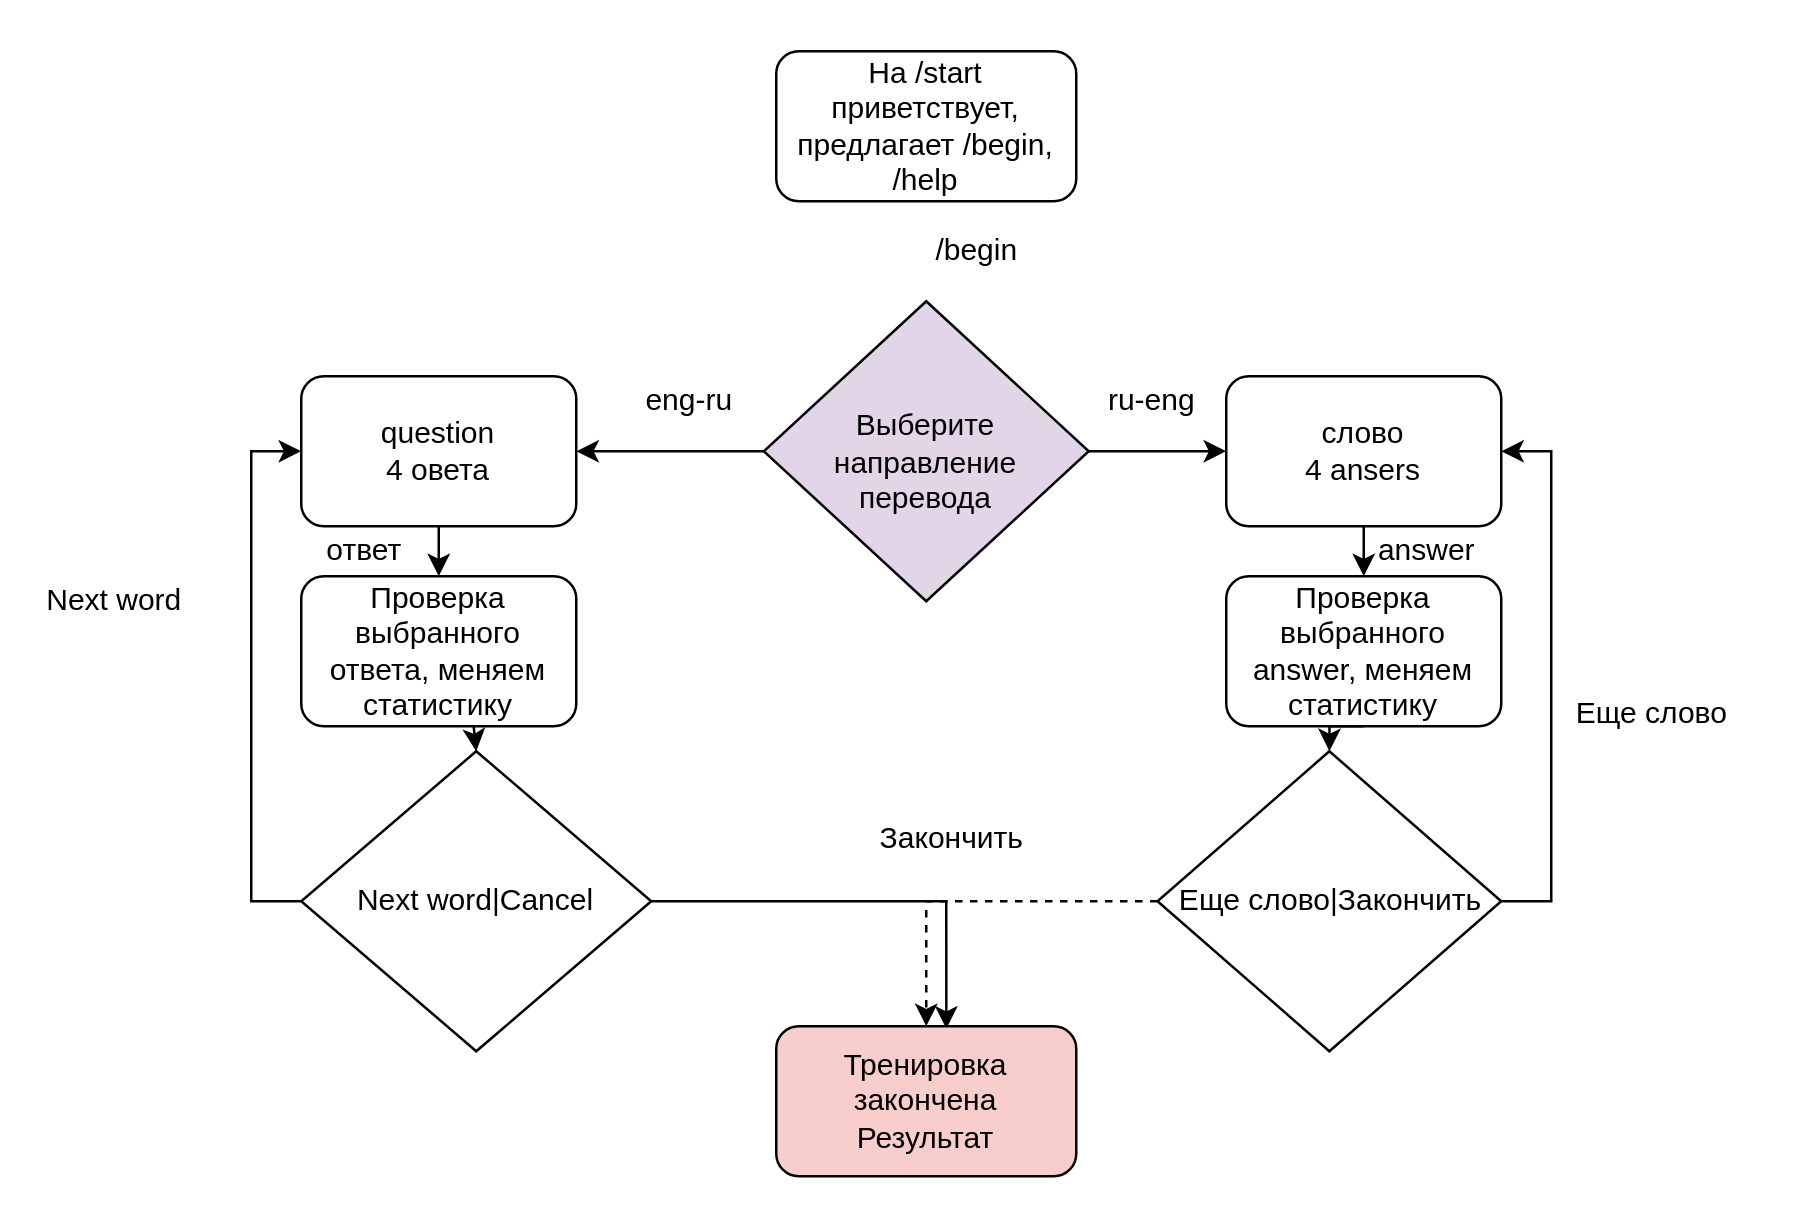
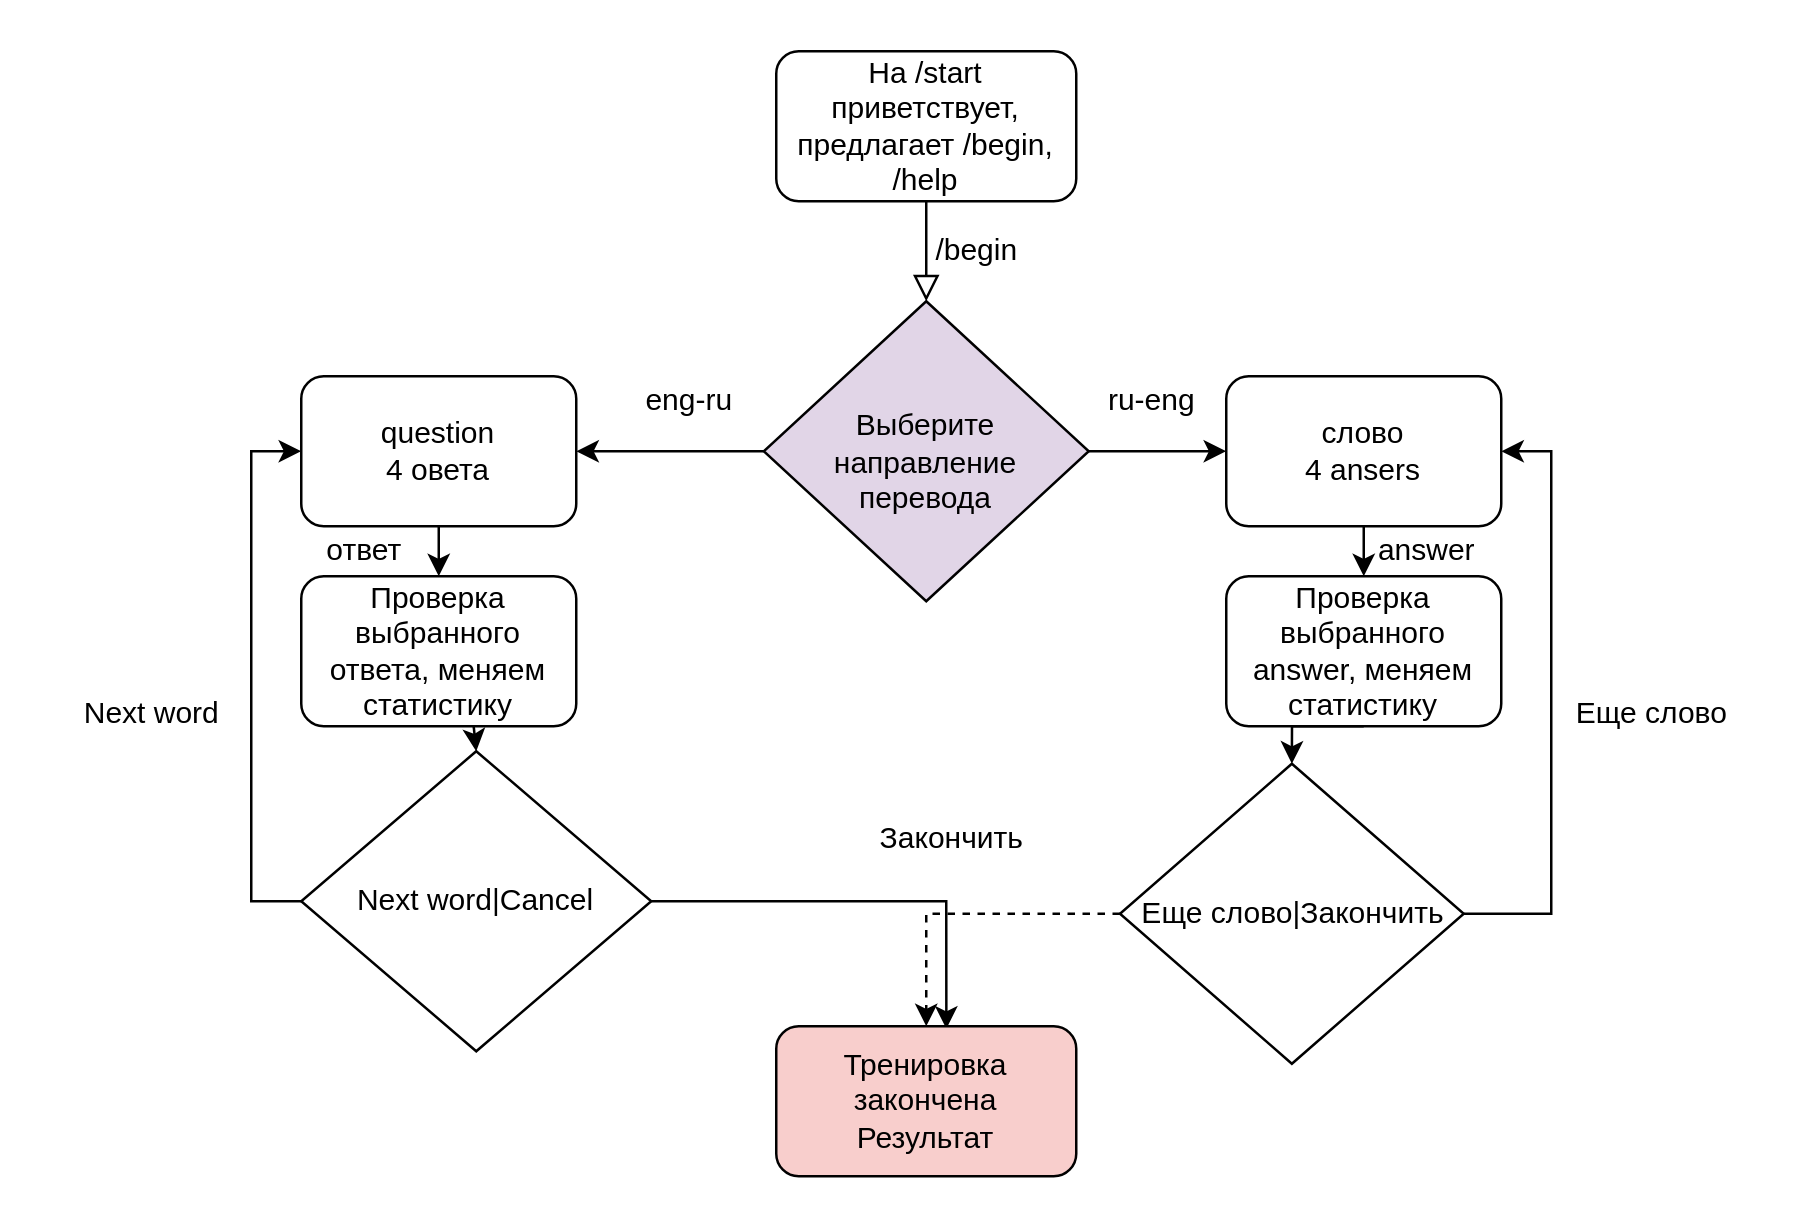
none -> (926, 239)
(114, 601) -> (151, 714)
(1329, 901) -> (1292, 914)
